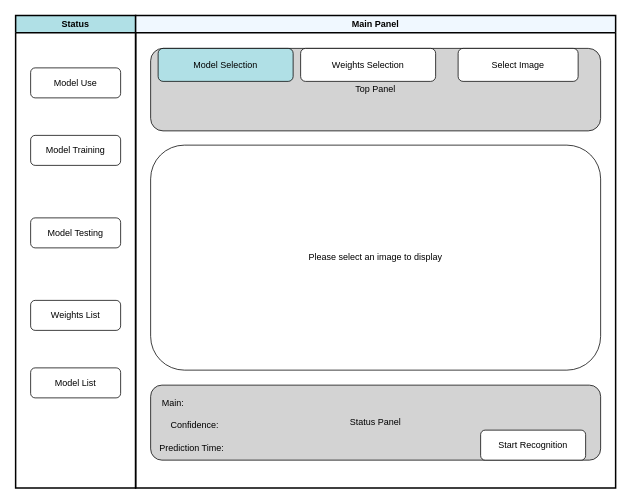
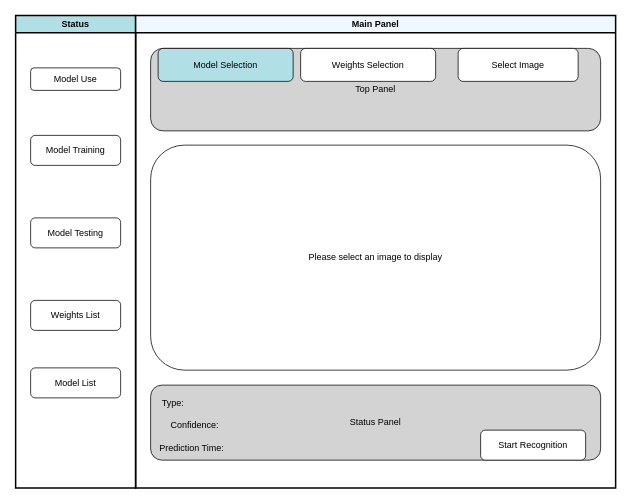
(75, 83) -> (75, 79)
(170, 403) -> (171, 403)
